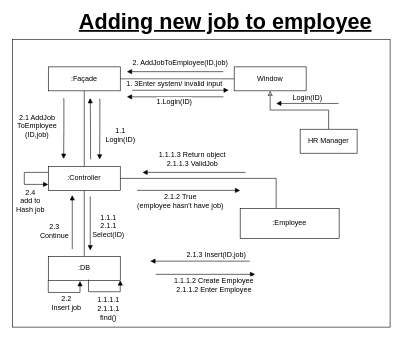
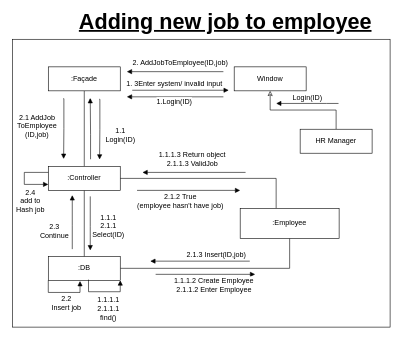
(177, 79) -> none
(329, 141) -> (336, 141)
none -> (220, 269)
